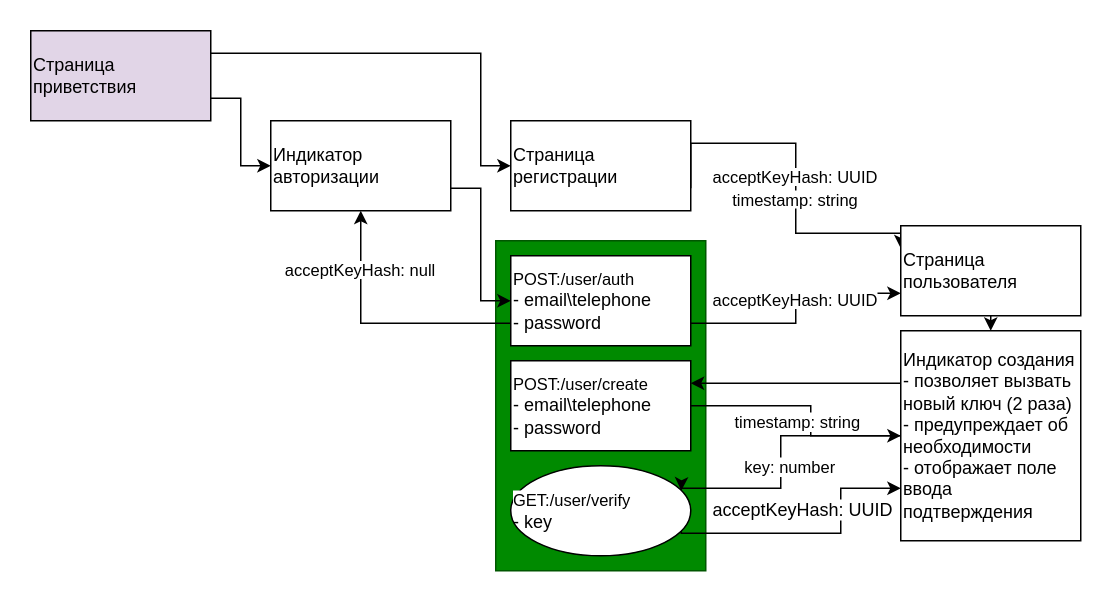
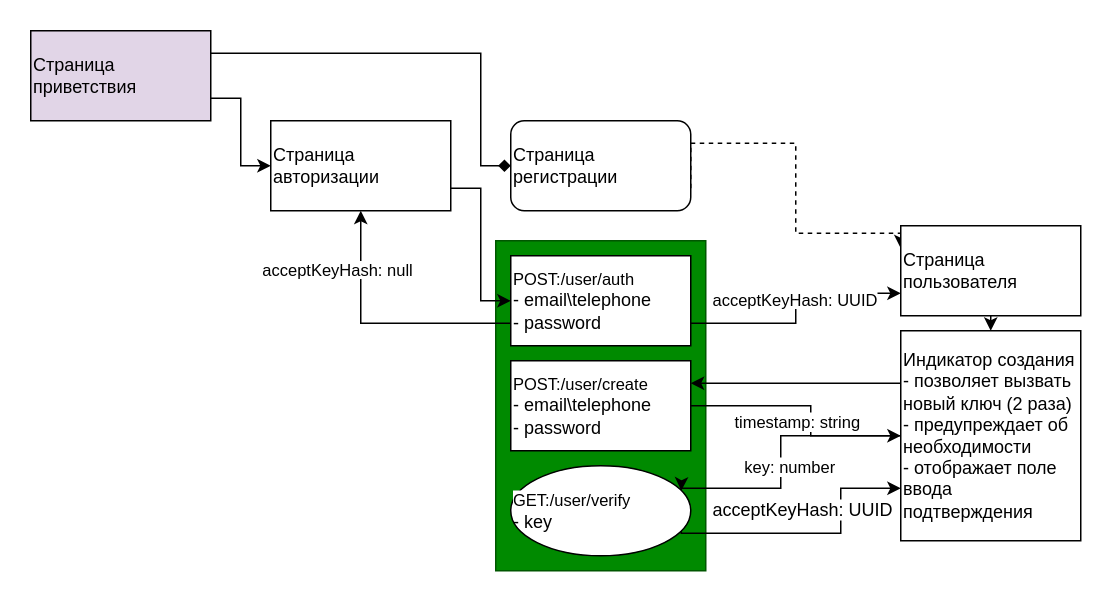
(362, 166) -> (362, 166)
(499, 166) -> (498, 166)
(601, 166) -> (601, 166)
(796, 188) -> (796, 188)
(796, 188) -> none
(361, 271) -> (338, 271)
